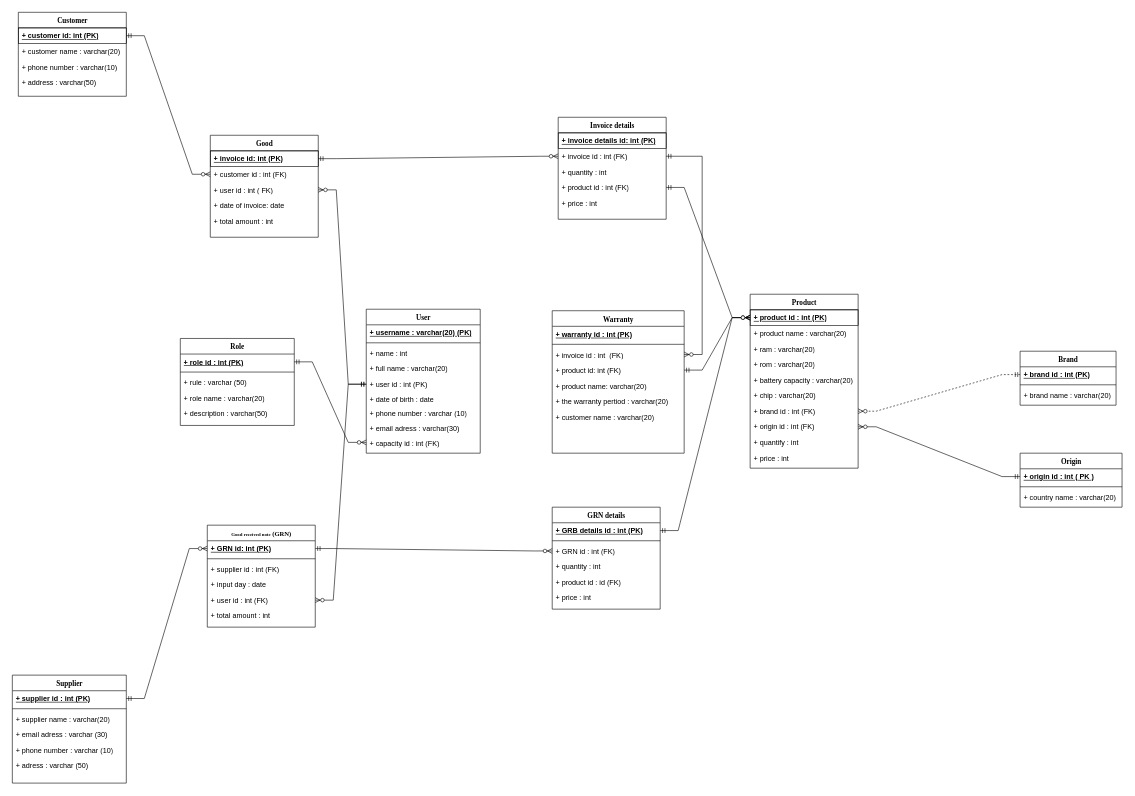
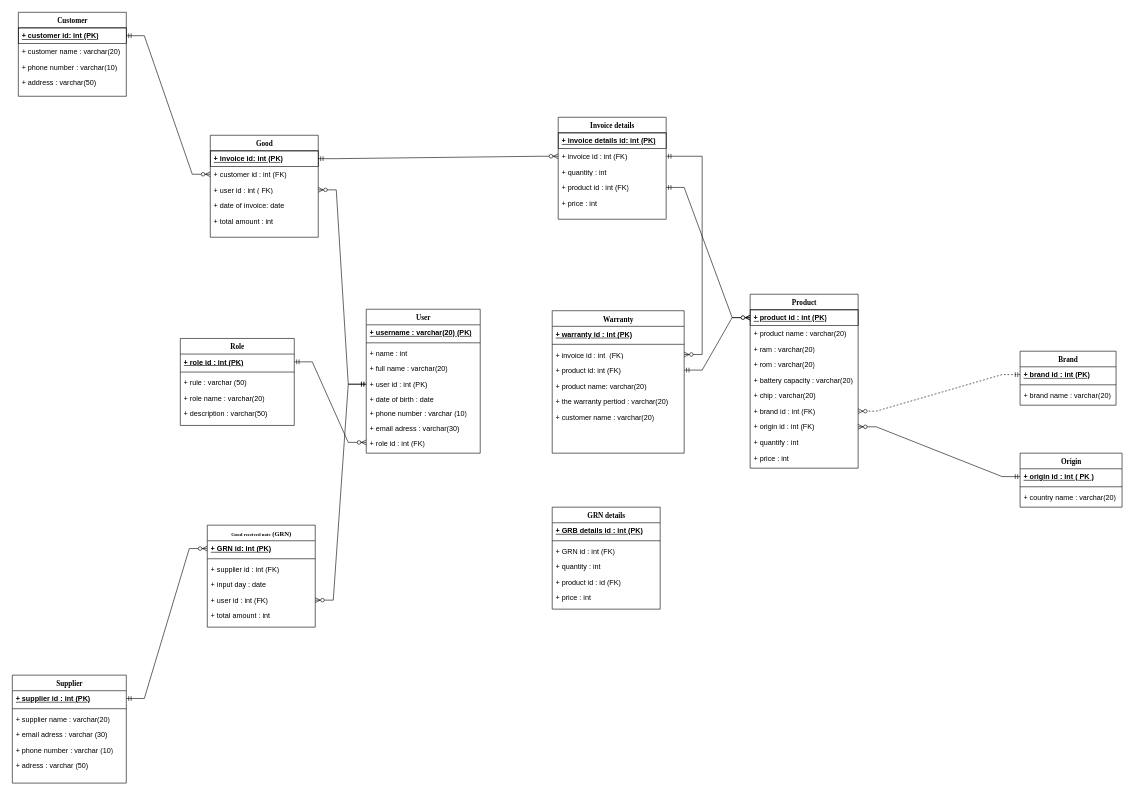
(703, 434) -> none
(410, 444) -> (402, 444)
(412, 550) -> none
